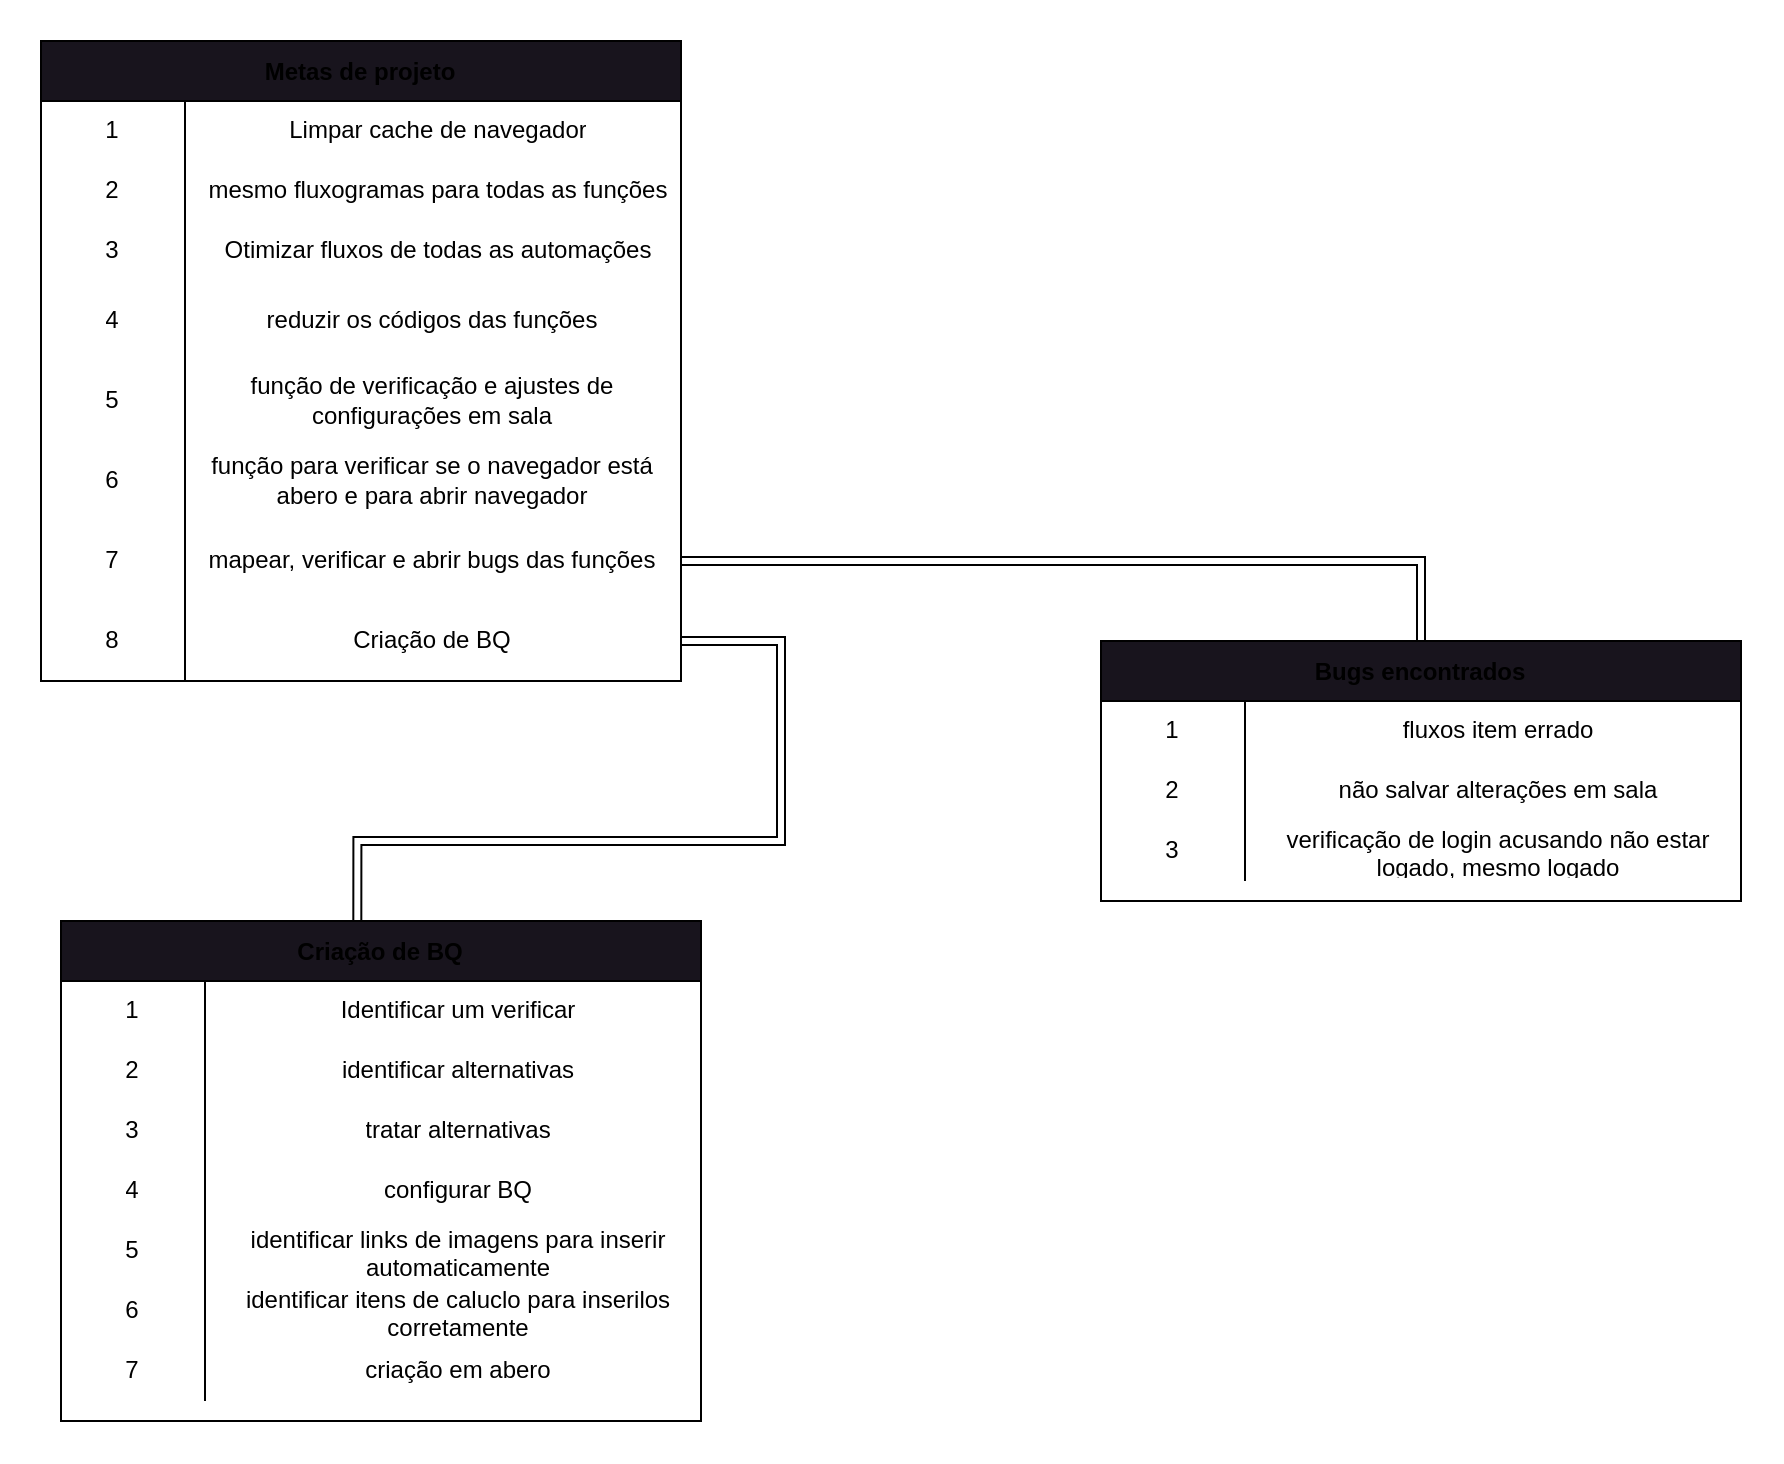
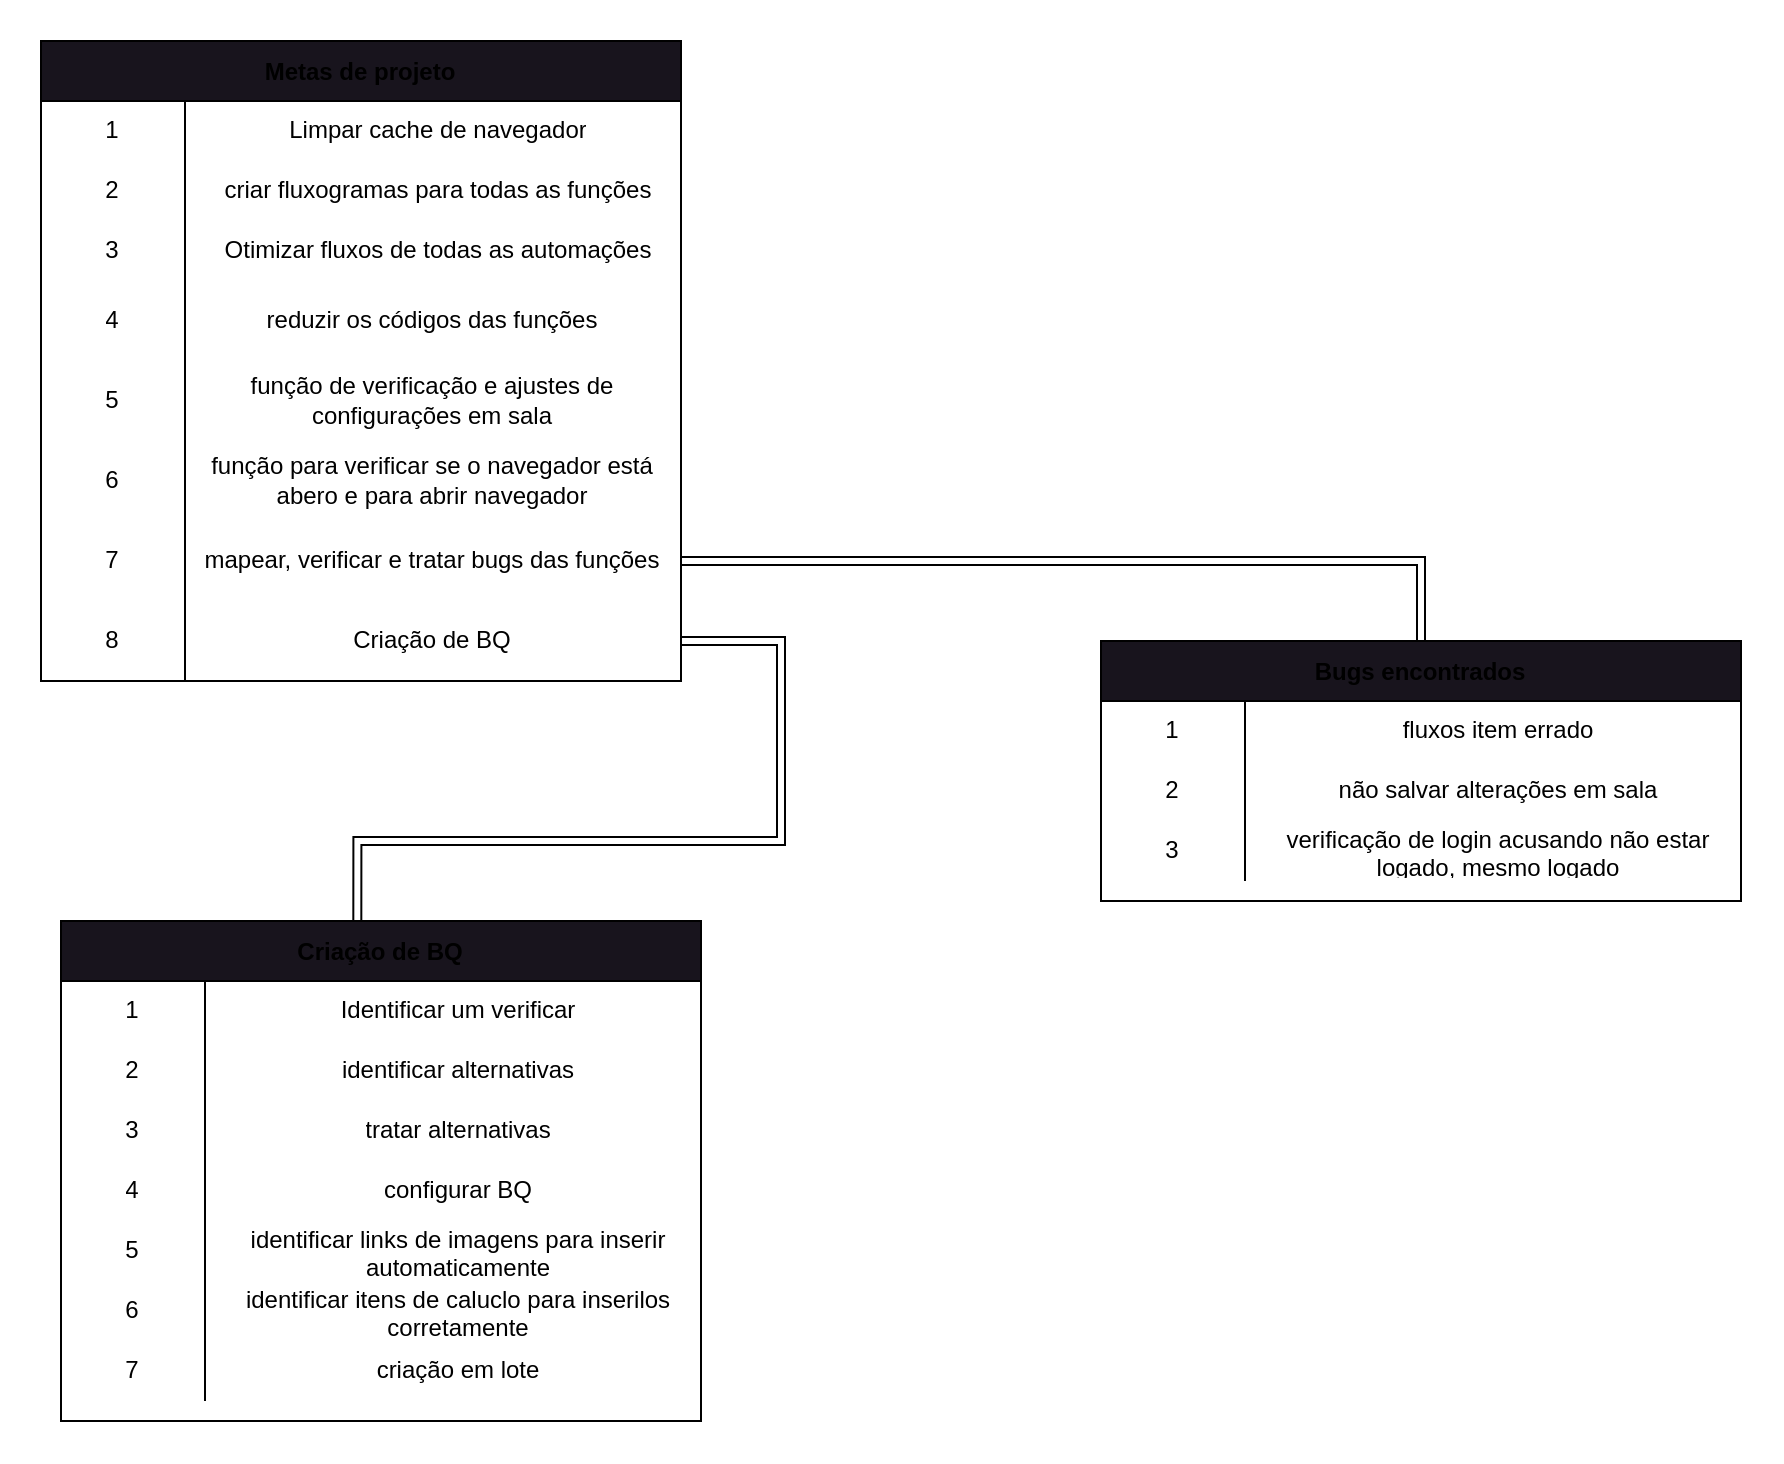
(439, 191) -> (439, 191)
(433, 561) -> (433, 561)
(459, 1371) -> (459, 1371)
